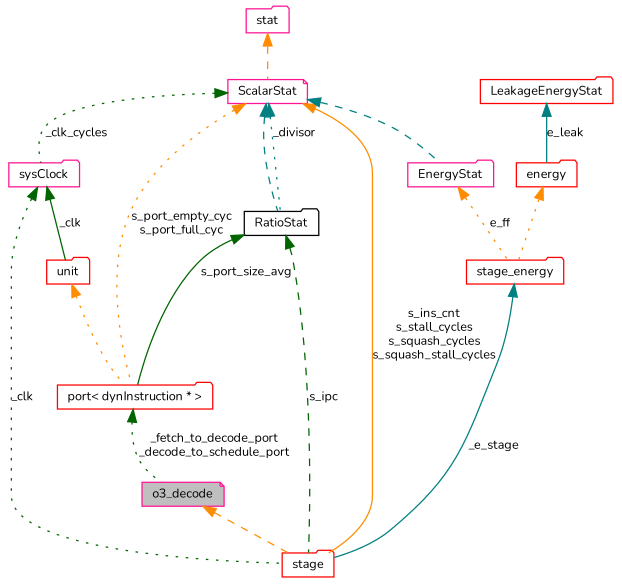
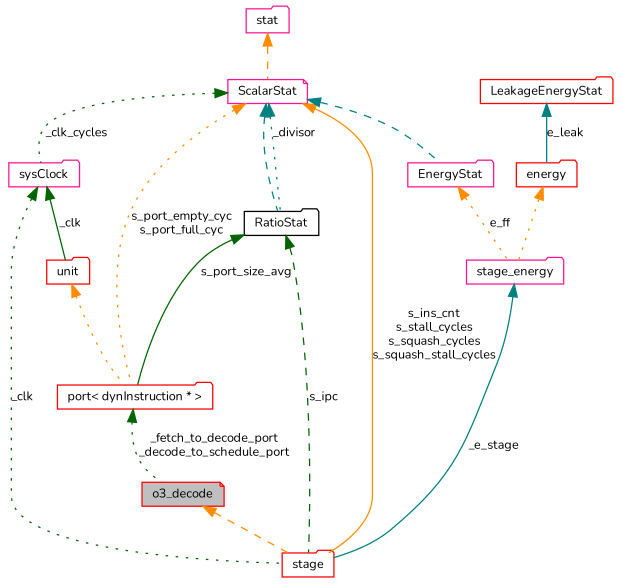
(515, 272) -> (515, 272)
(183, 494) -> (183, 494)
